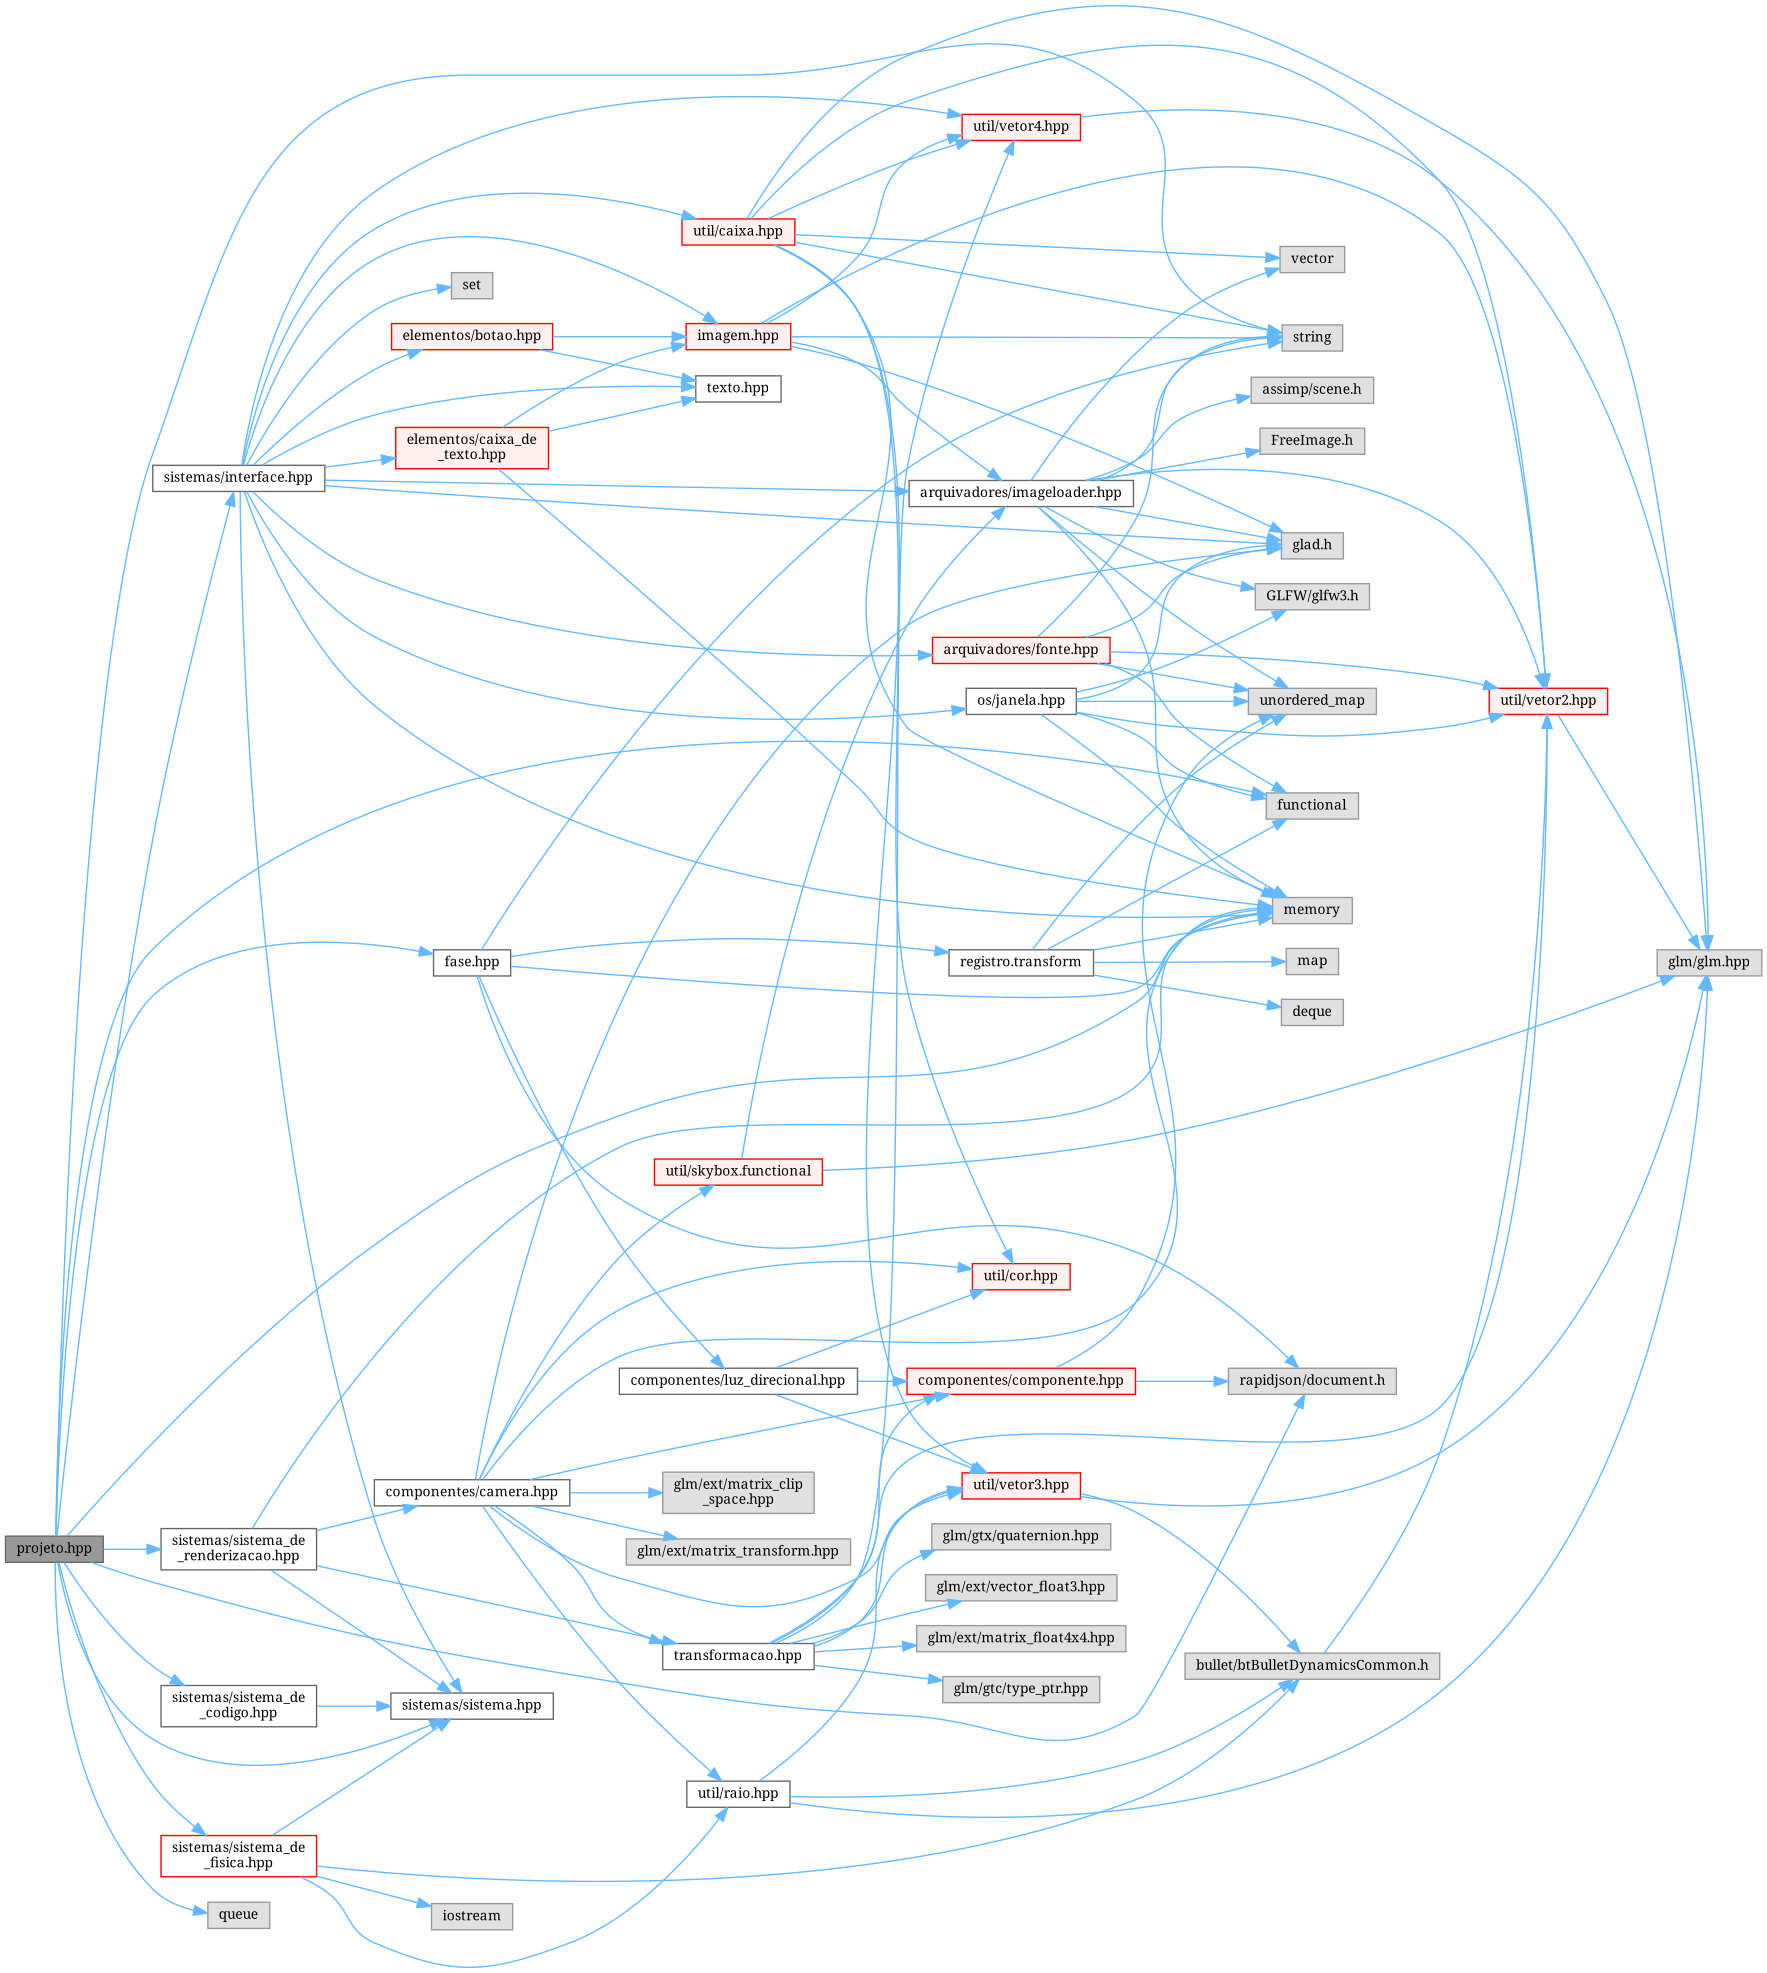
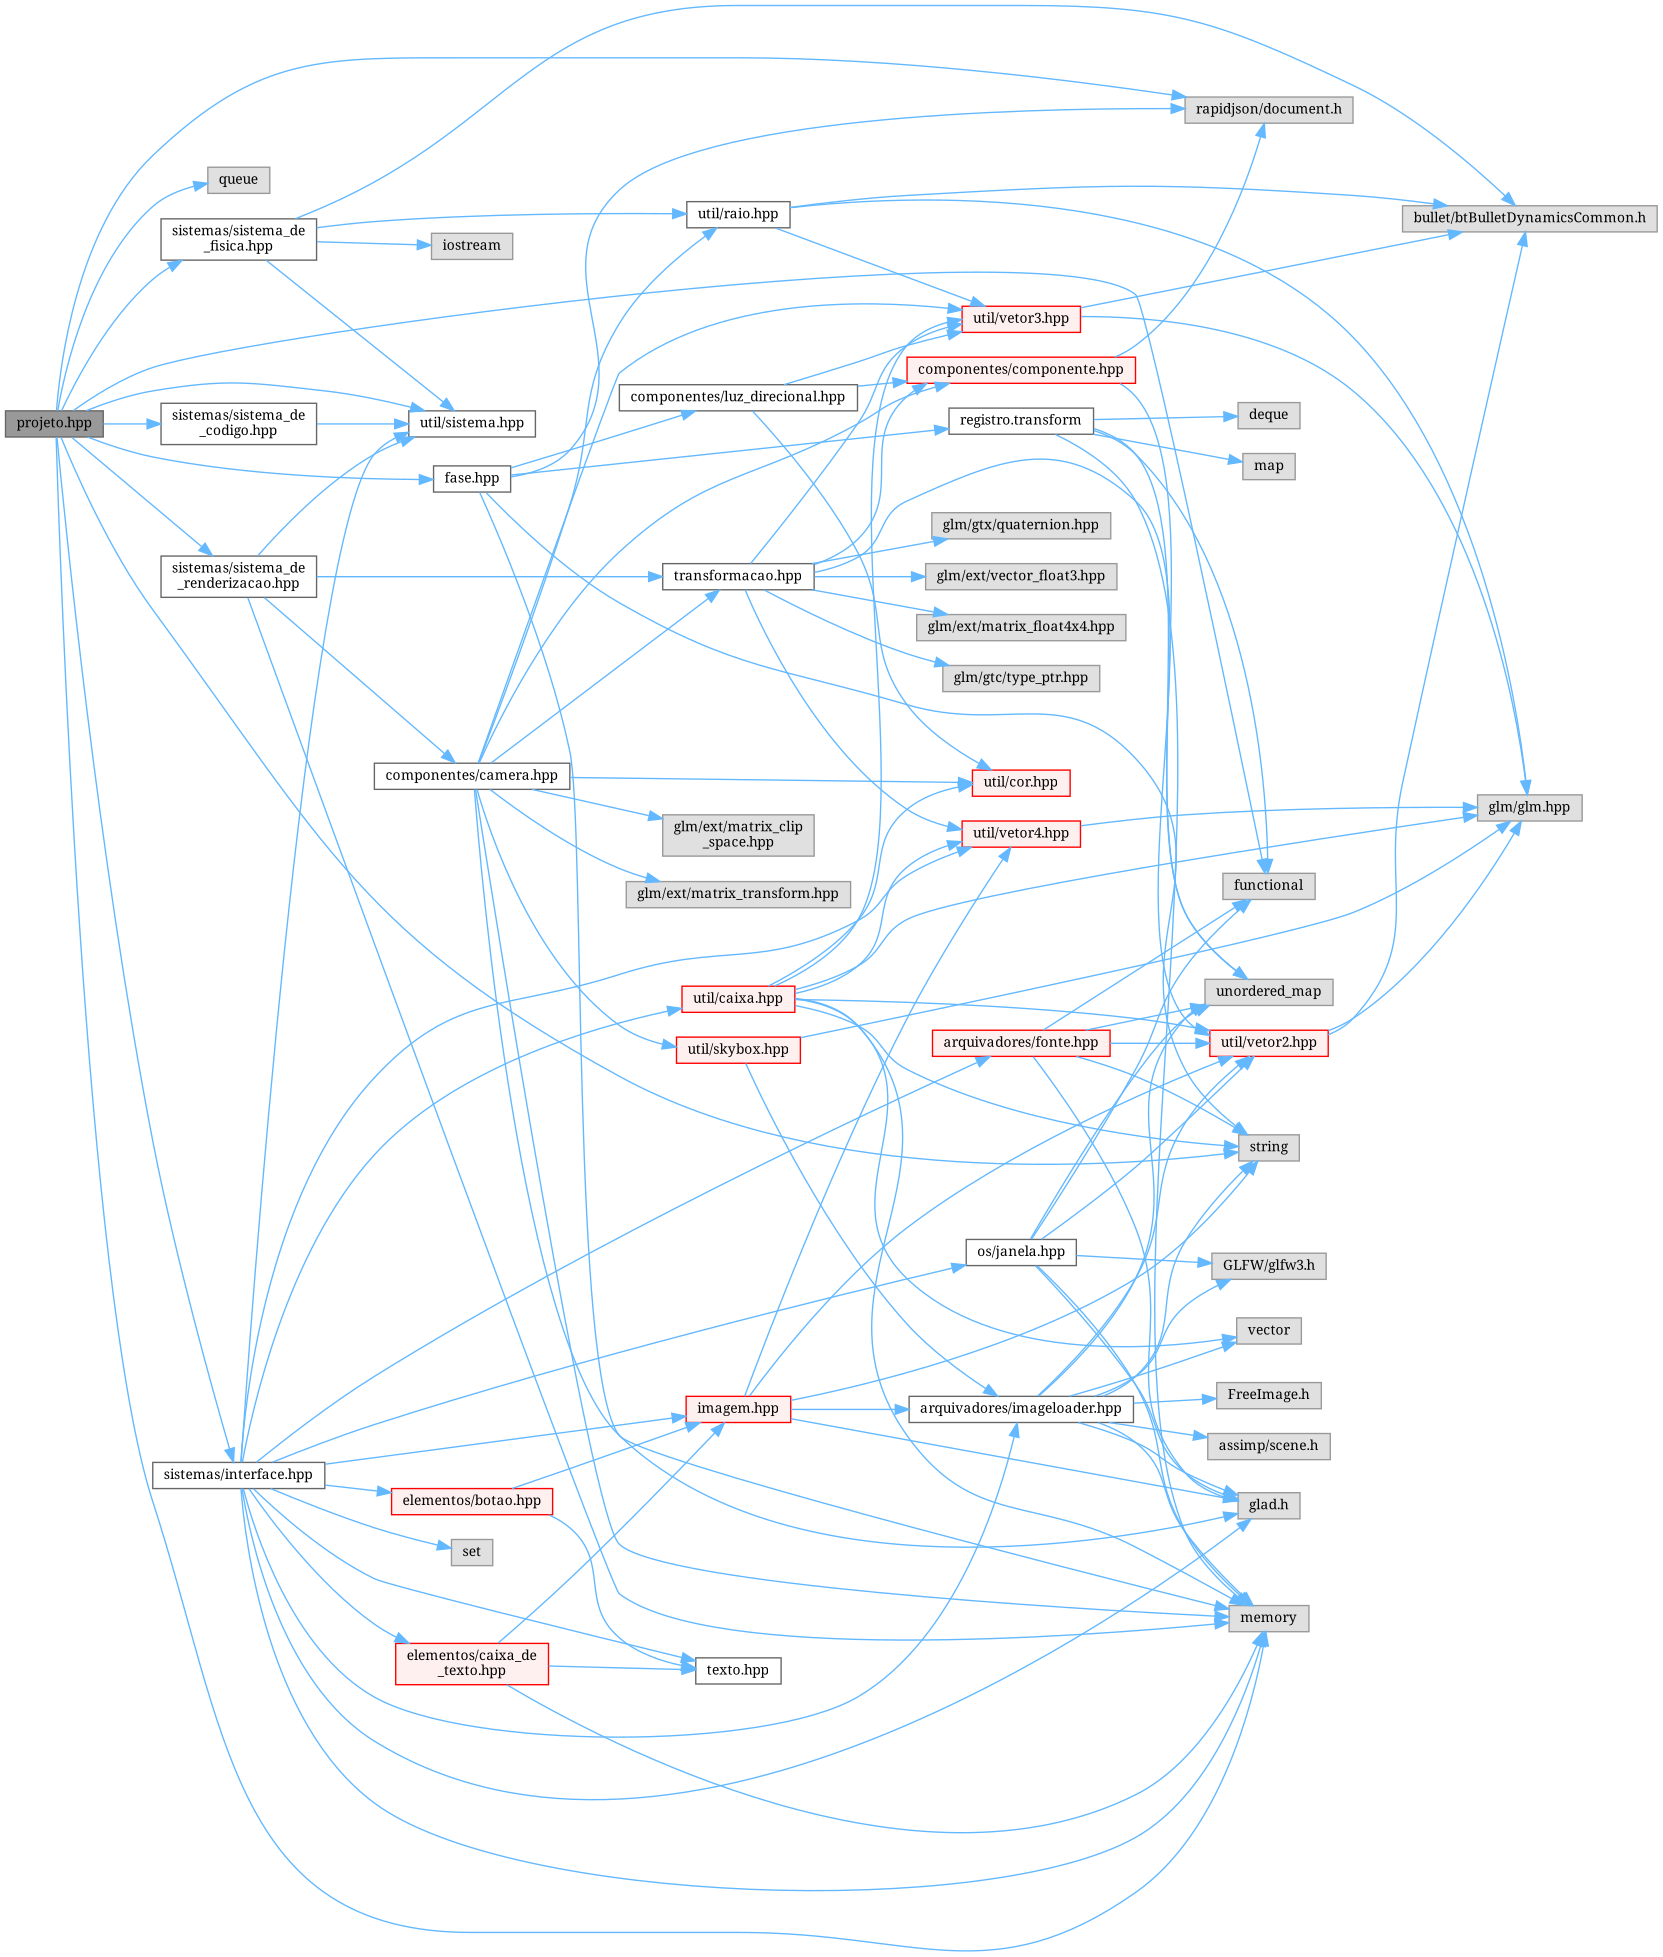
(738, 1172) -> (738, 1050)
(1502, 1209) -> (1432, 649)
(472, 1706) -> (472, 424)
(239, 1856) -> (239, 239)
